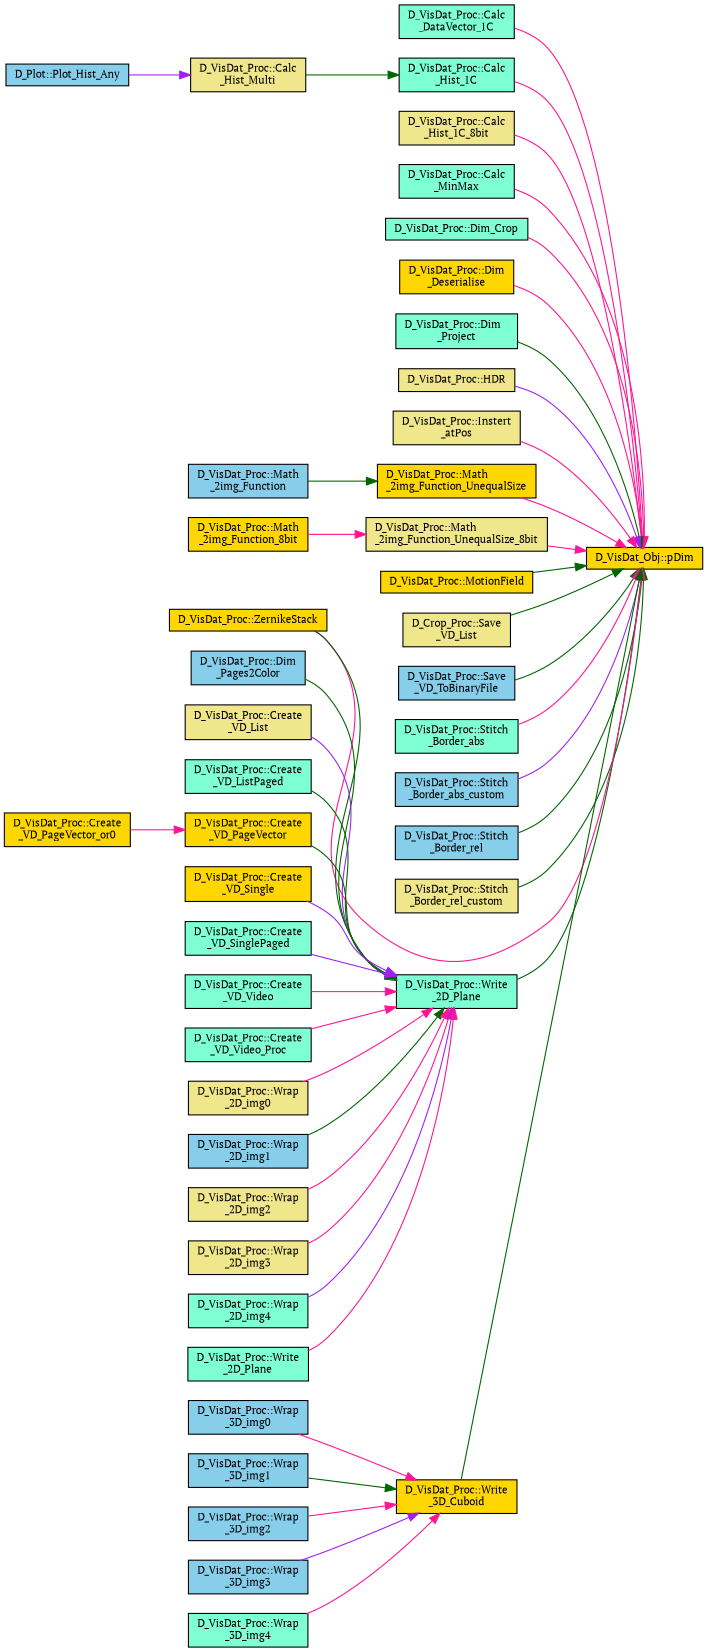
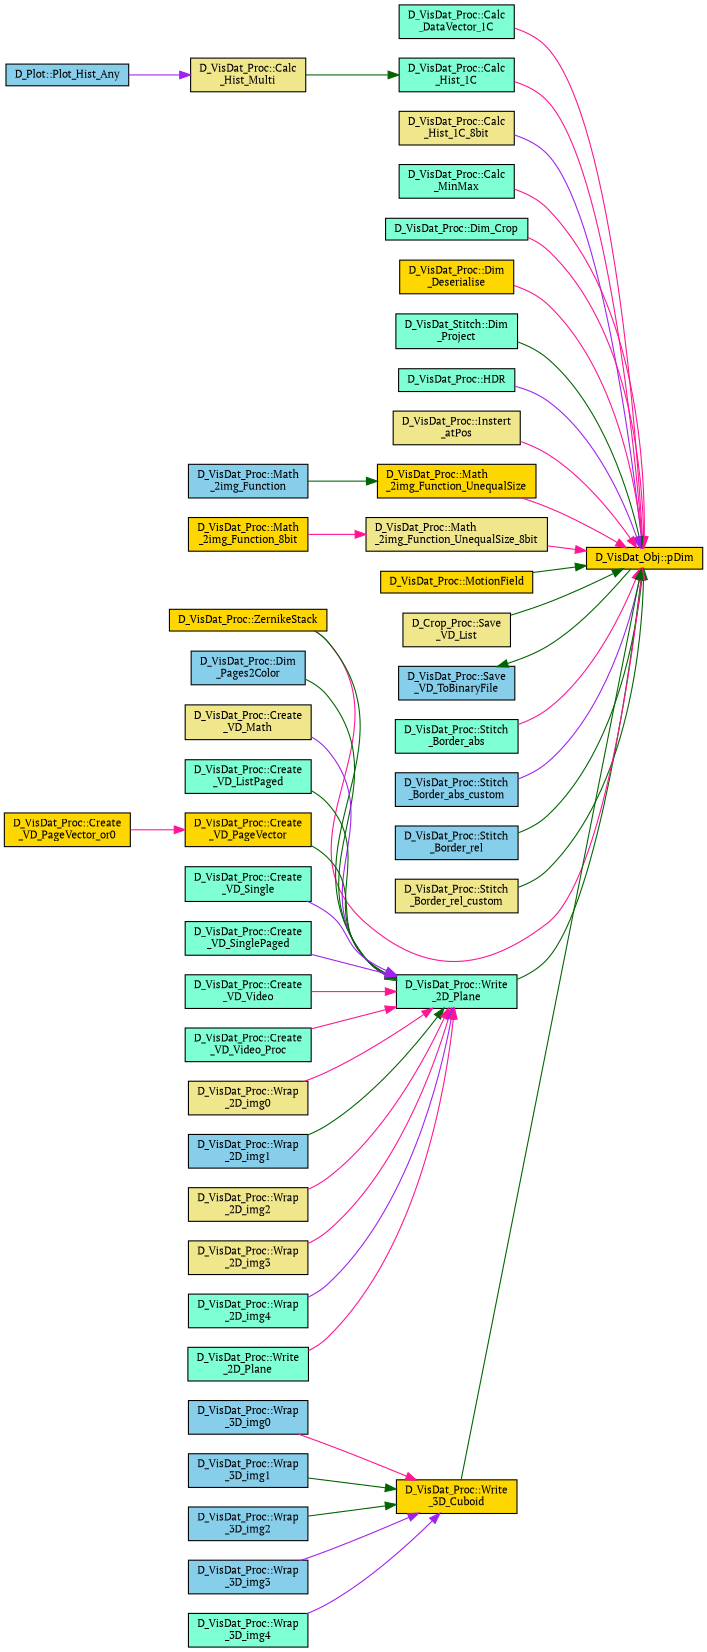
(592, 258) -> (592, 258)
(457, 331) -> (457, 331)
(457, 380) -> (457, 380)
(582, 639) -> (576, 625)
(248, 722) -> (248, 722)
(248, 884) -> (248, 884)
(347, 1511) -> (347, 1511)
(373, 1573) -> (373, 1573)
